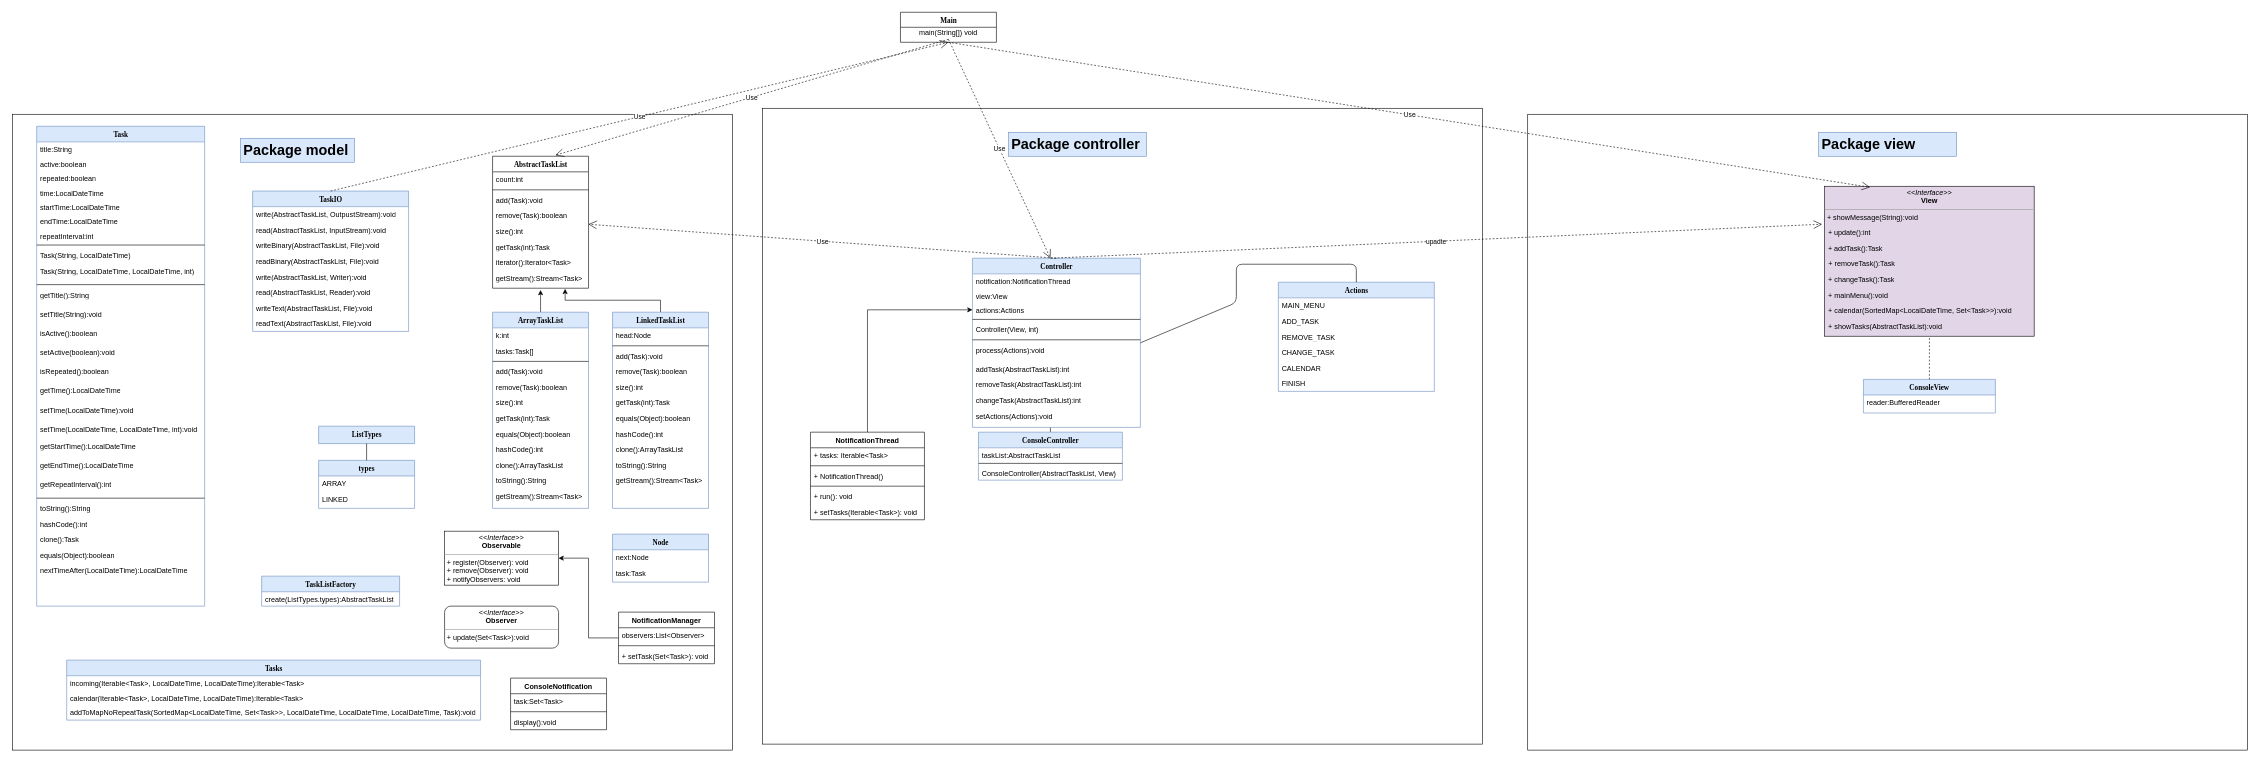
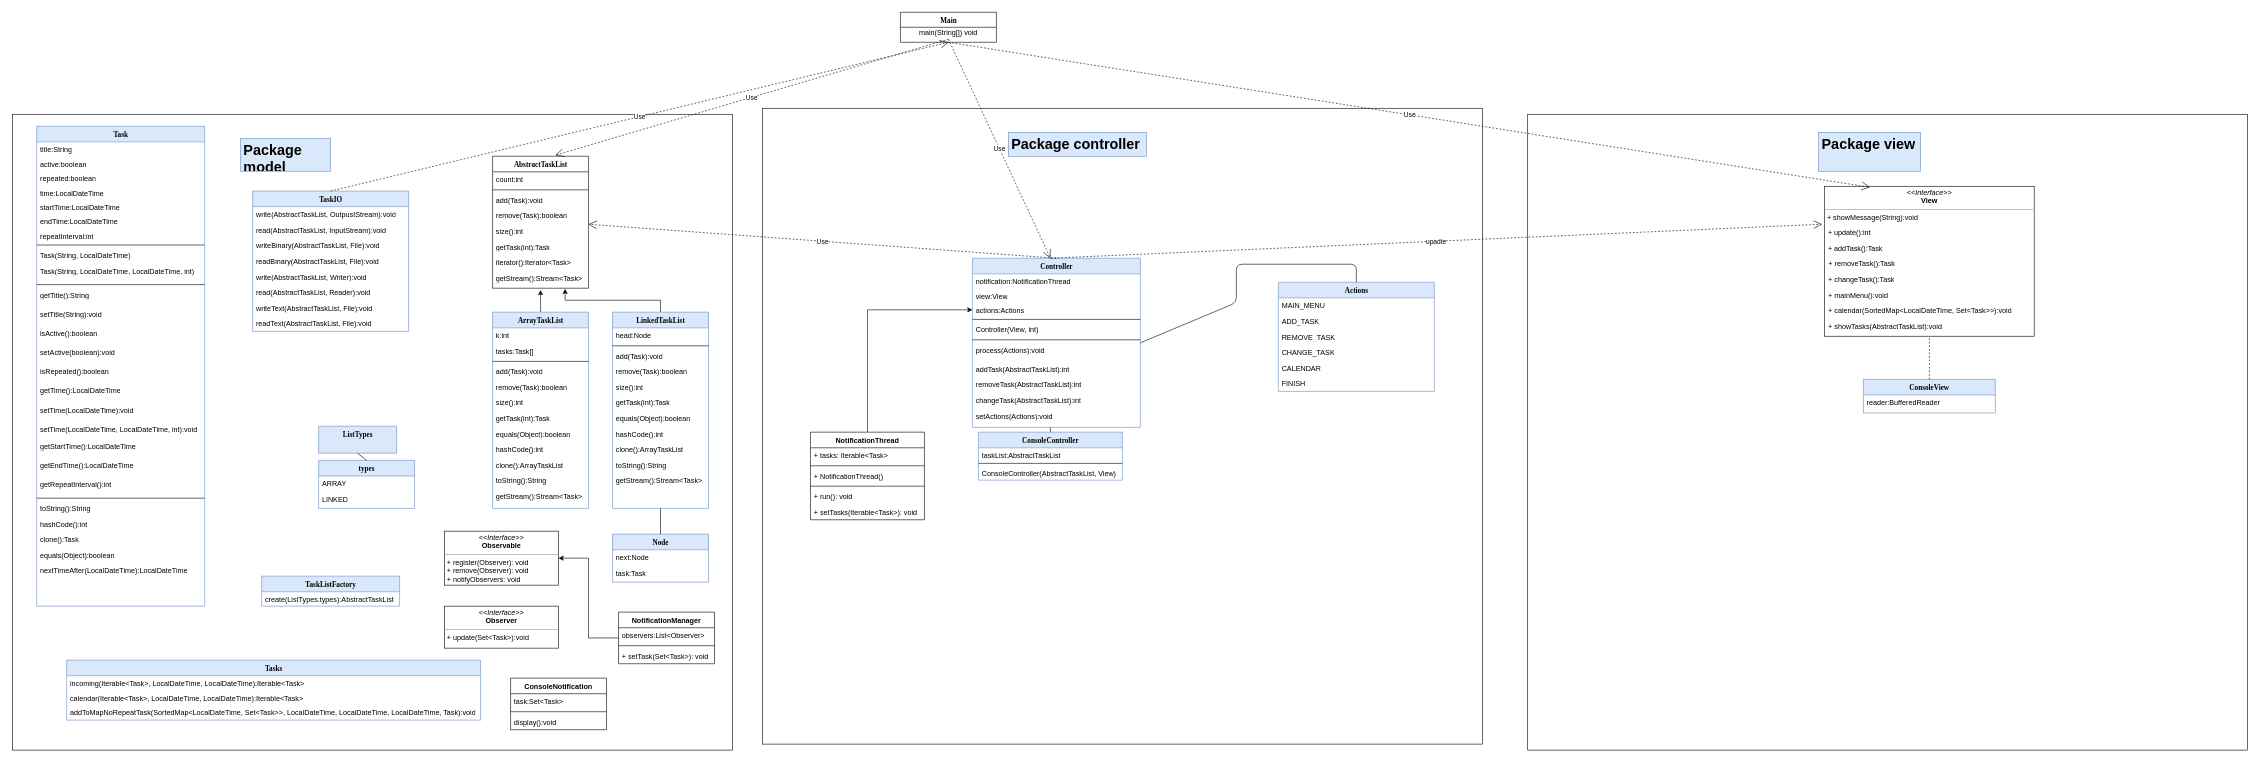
(1888, 144) -> (1870, 152)
(297, 150) -> (285, 155)
(1930, 261) -> (1930, 261)
(366, 435) -> (357, 440)
none -> (660, 522)
(501, 627) -> (501, 627)
